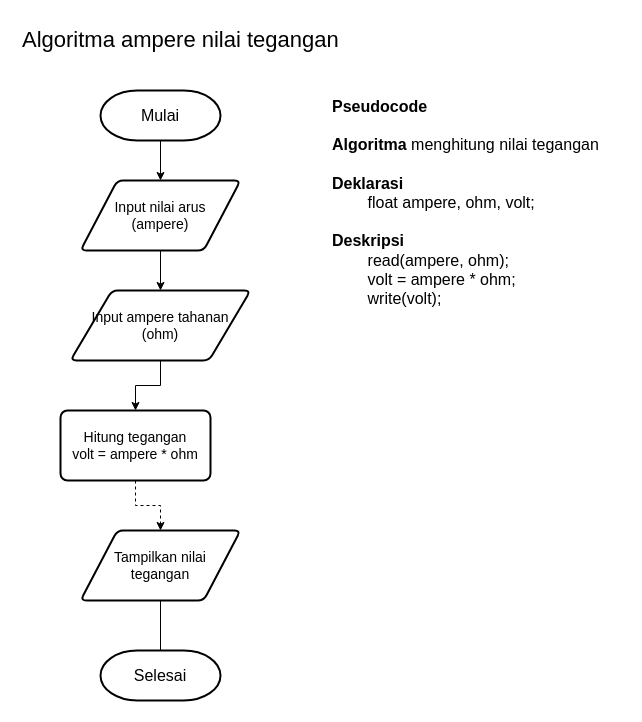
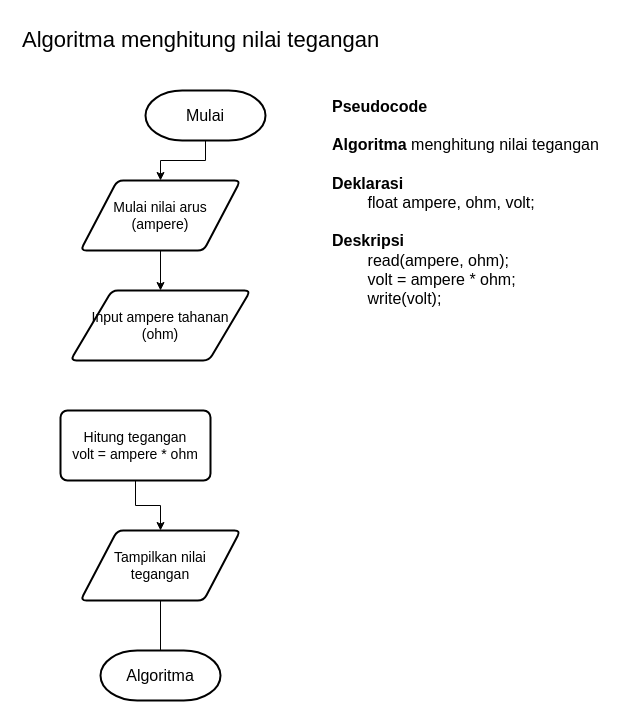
(114, 41) -> (126, 41)
(161, 116) -> (206, 116)
(161, 216) -> (161, 216)
(152, 386) -> none
(145, 506) -> (145, 506)
(161, 676) -> (161, 676)
